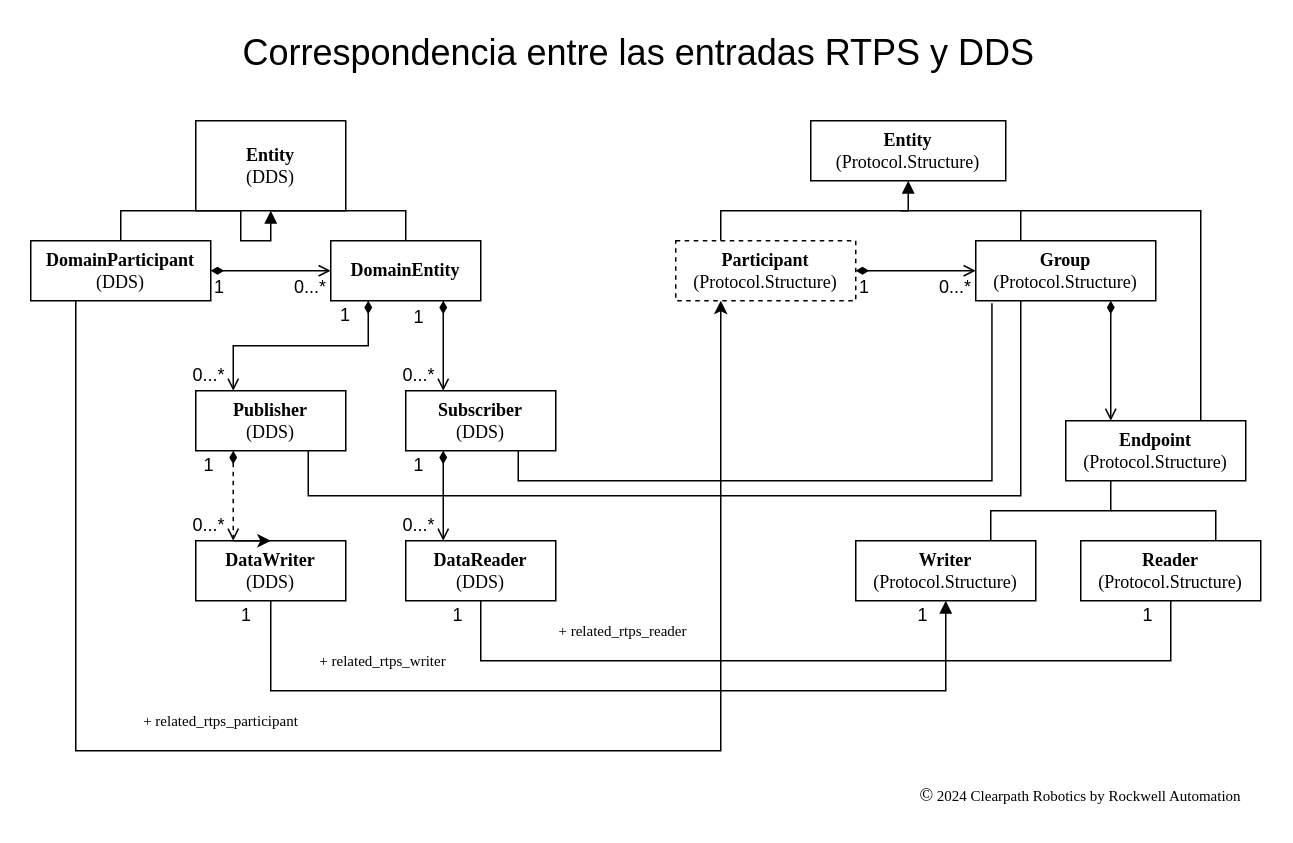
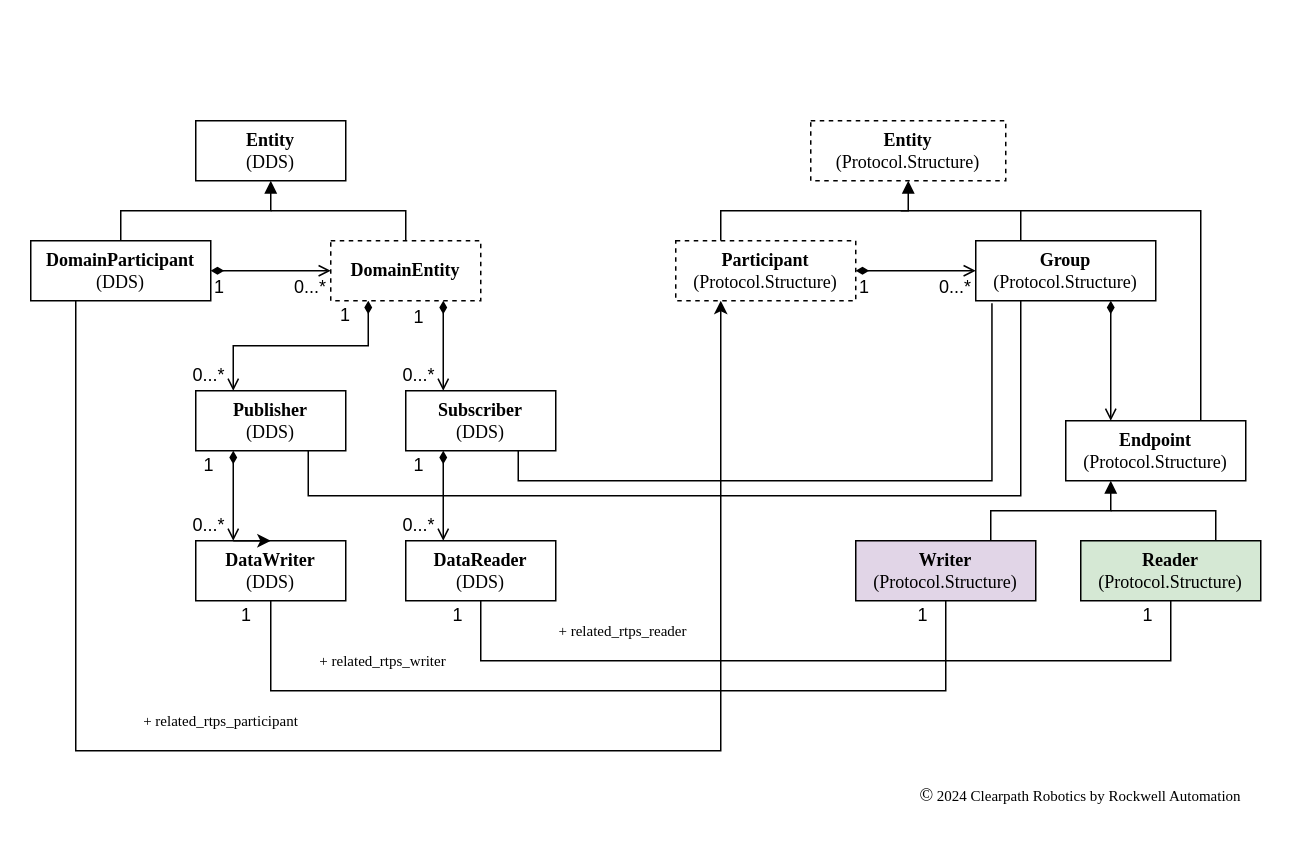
(639, 53) -> none
(908, 151) -> (908, 151)
(271, 166) -> (271, 151)
(406, 271) -> (406, 271)
(1111, 488) -> (1111, 494)
(233, 500) -> (233, 500)
(946, 571) -> (946, 571)
(1171, 571) -> (1171, 571)
(946, 614) -> (946, 608)
